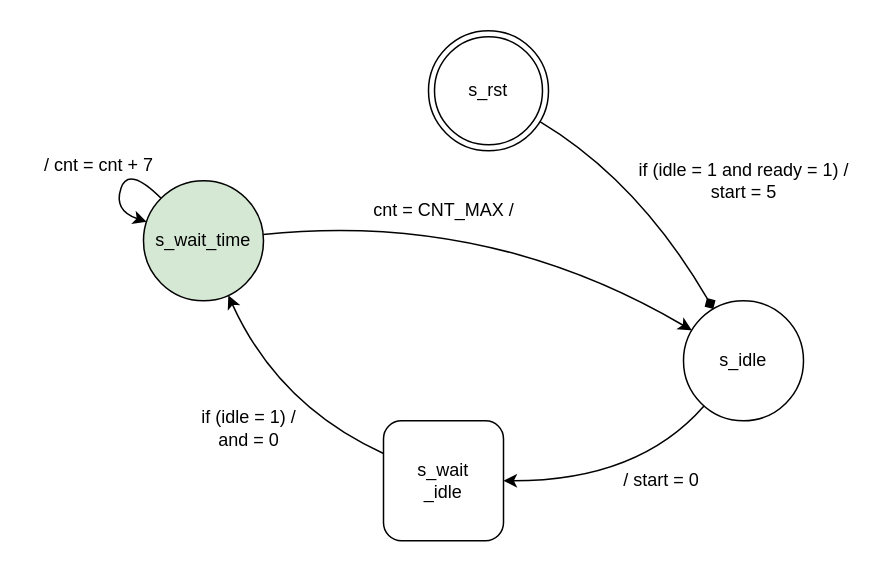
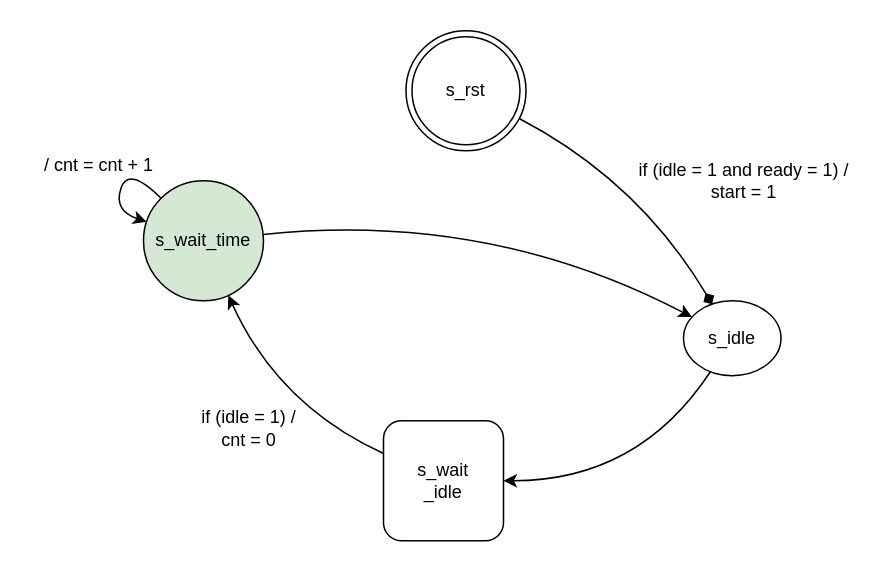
(488, 91) -> (466, 91)
(99, 166) -> (99, 166)
(744, 181) -> (744, 181)
(443, 211) -> none
(743, 361) -> (732, 338)
(249, 428) -> (249, 428)
(661, 481) -> none
